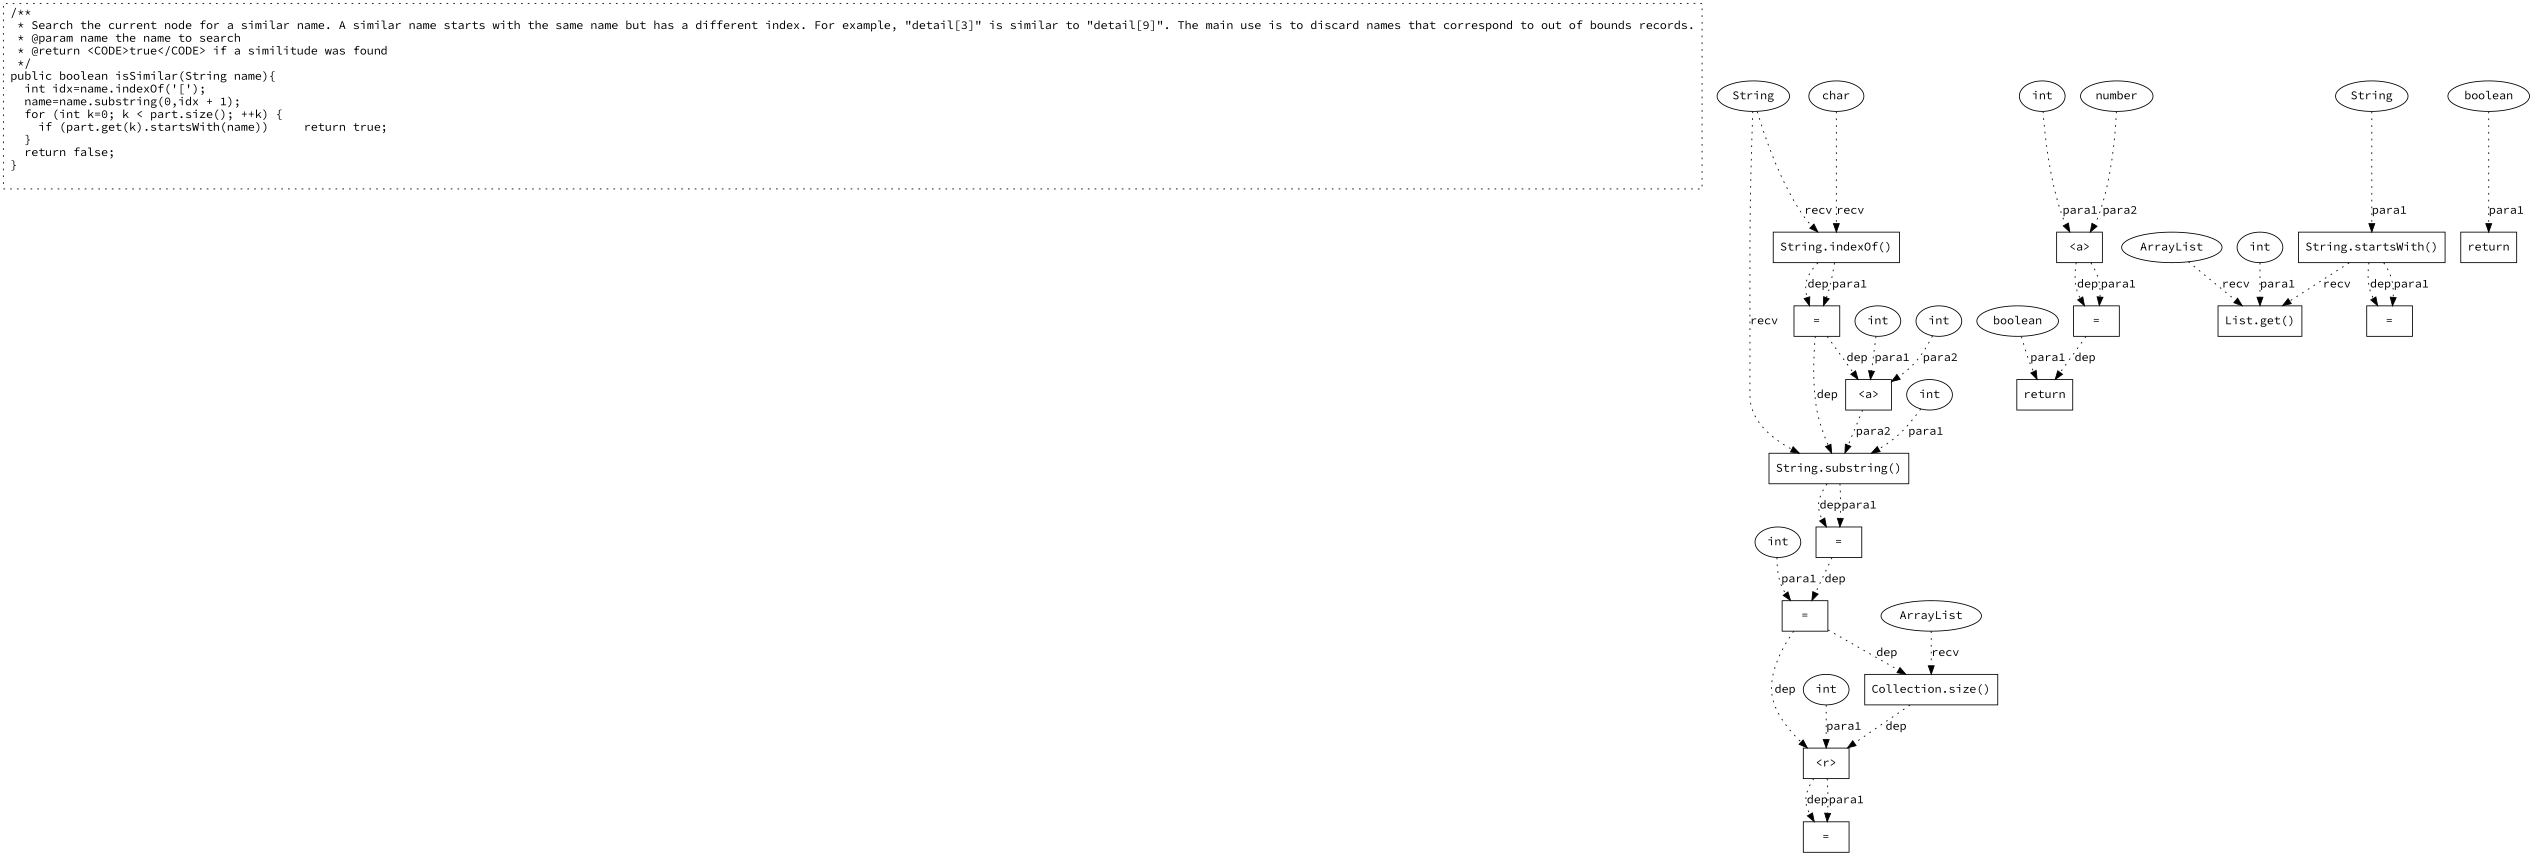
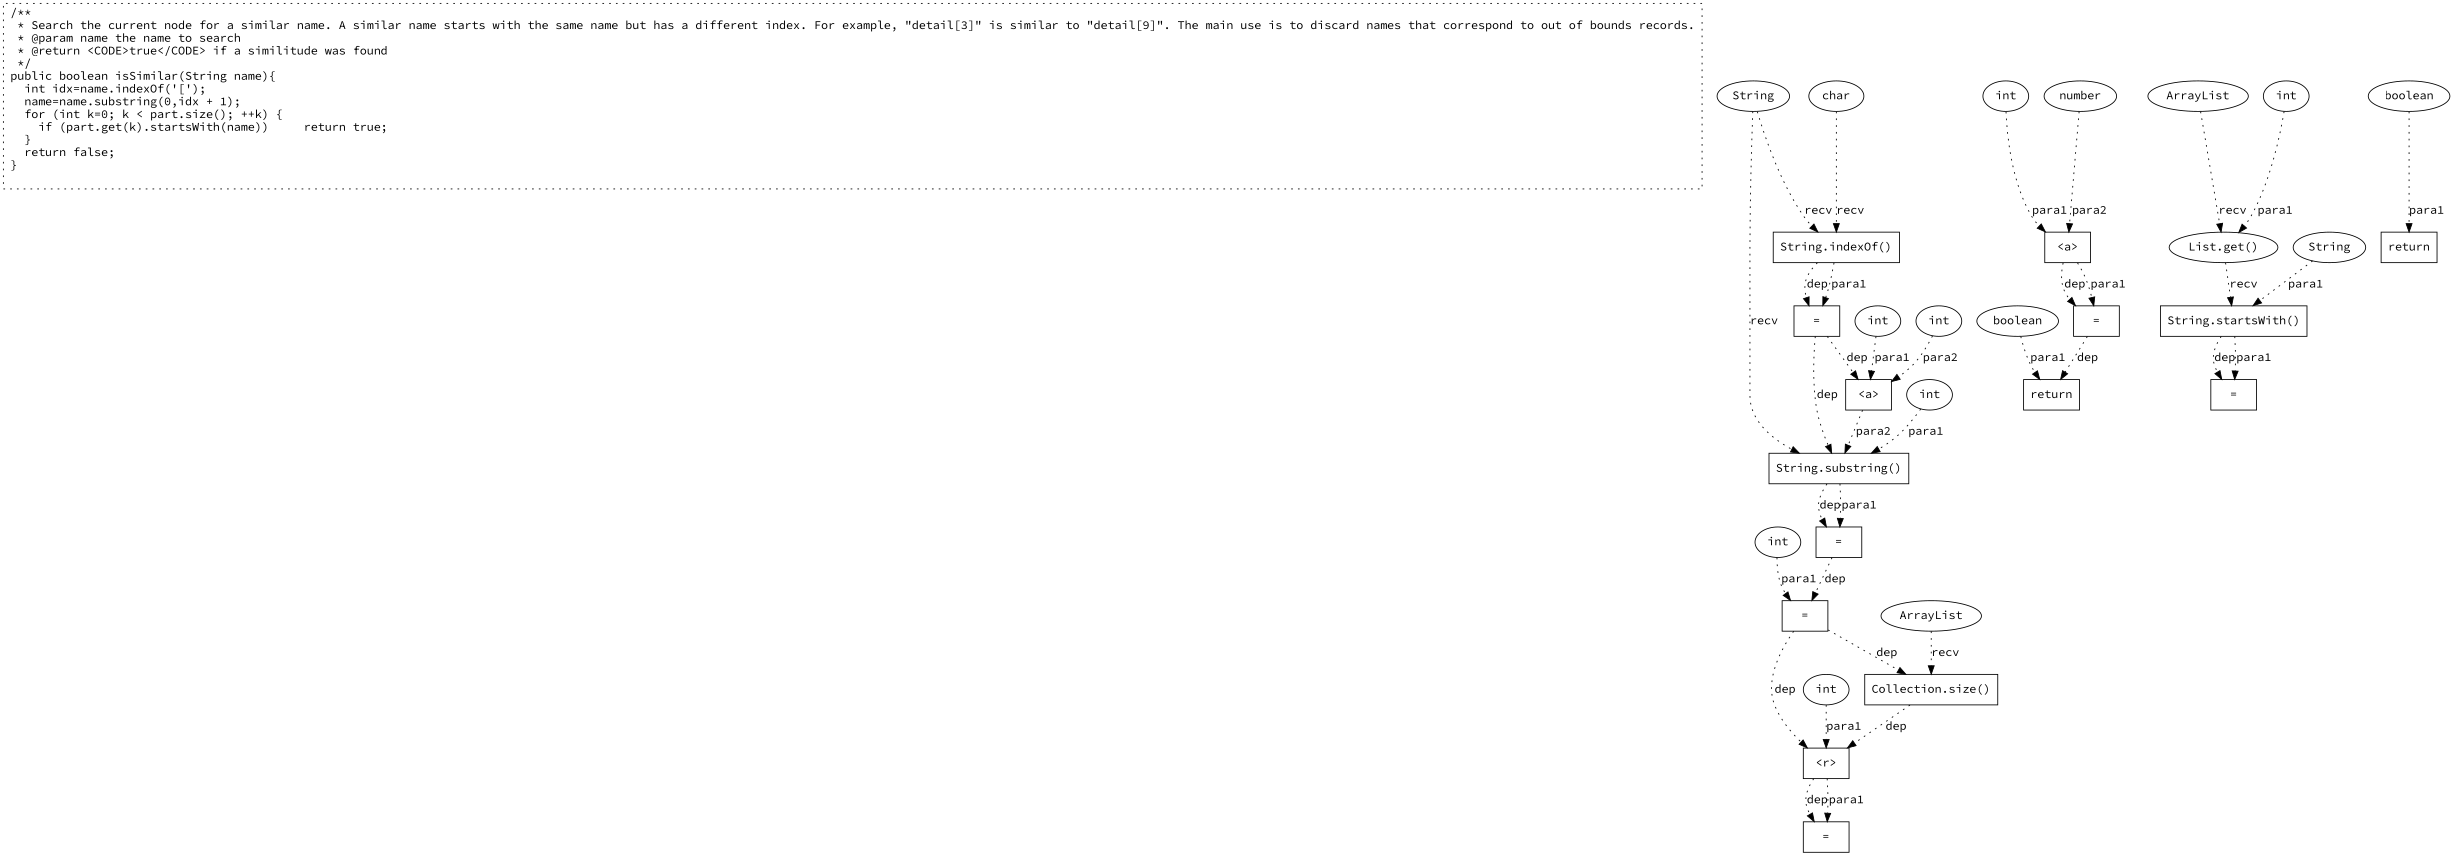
(2319, 282) -> (2228, 280)
(2260, 321) -> (2224, 247)
